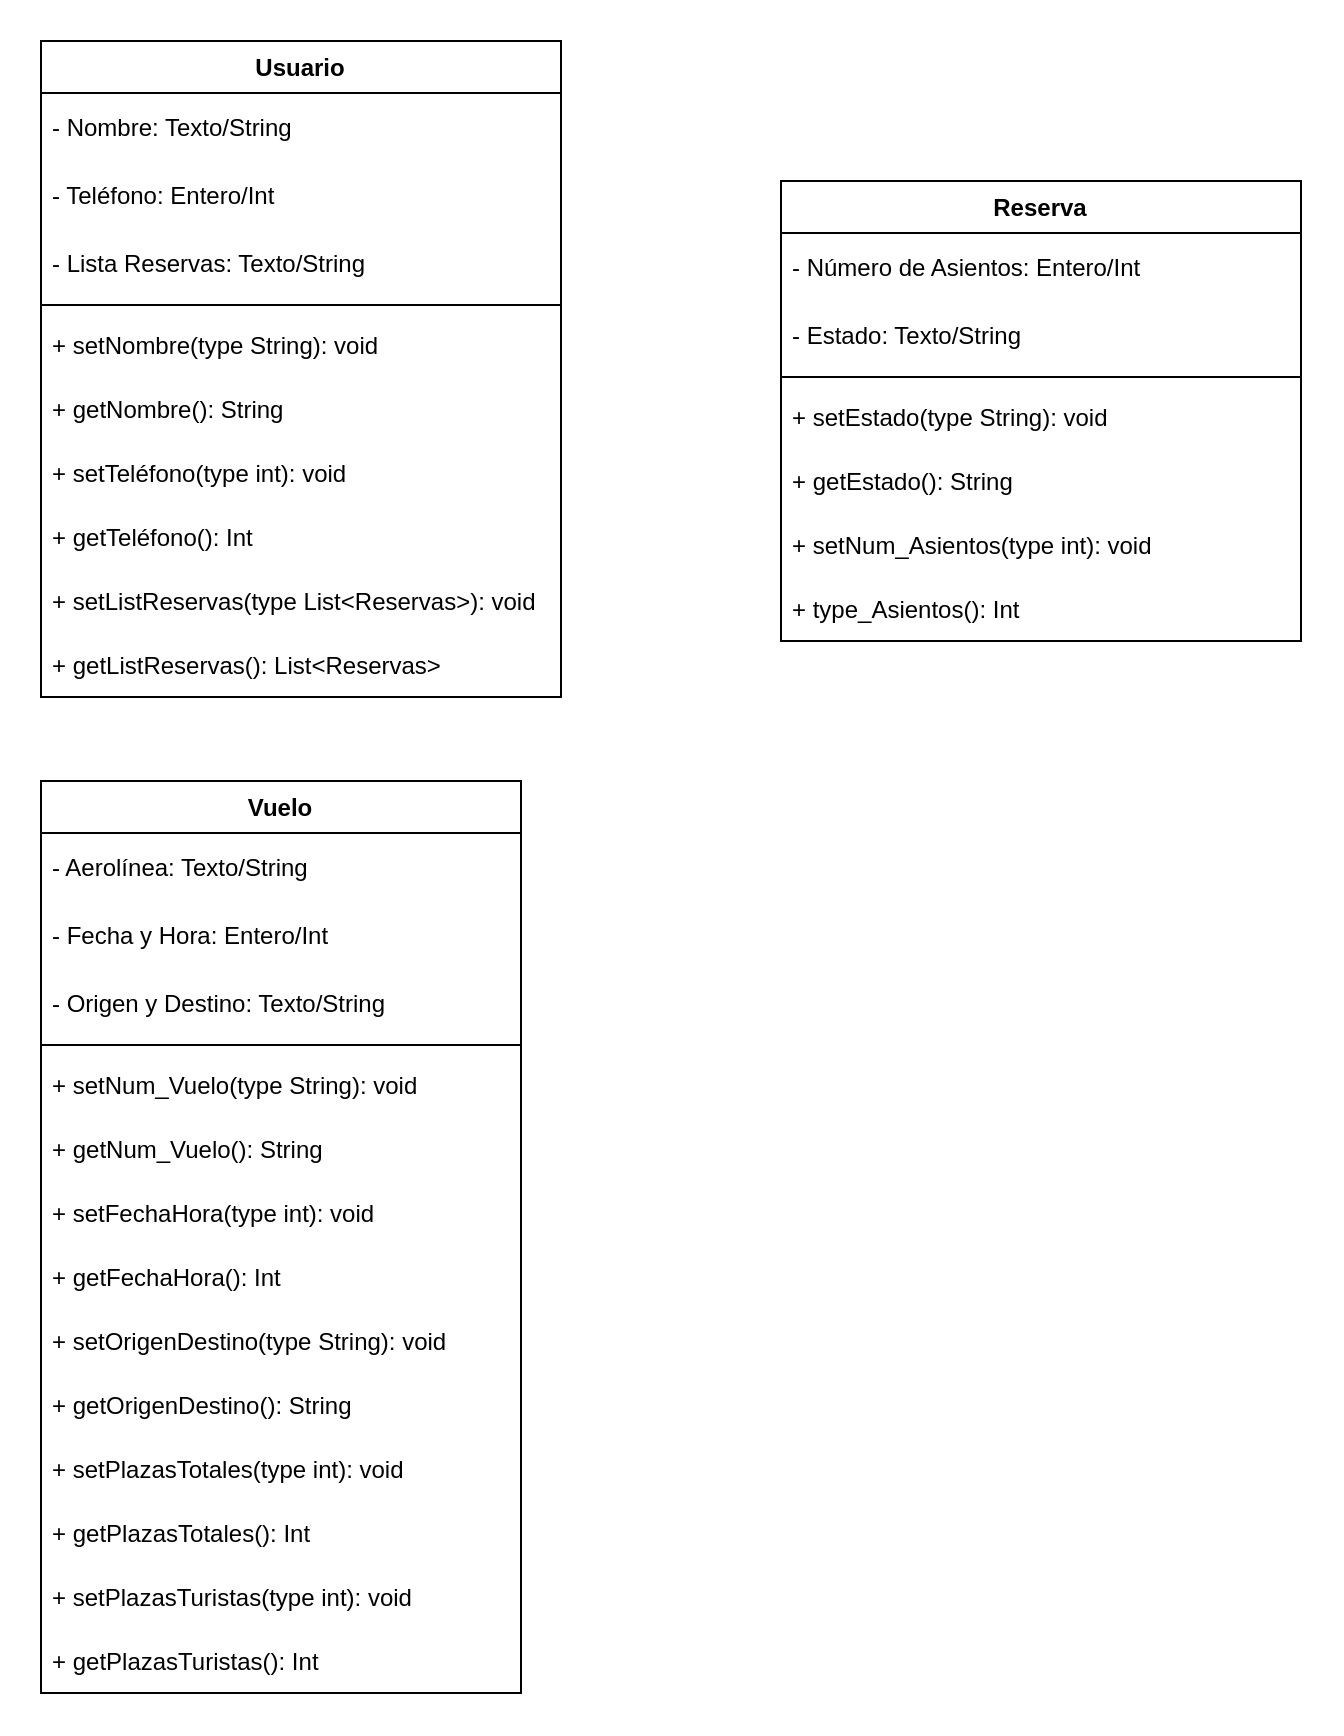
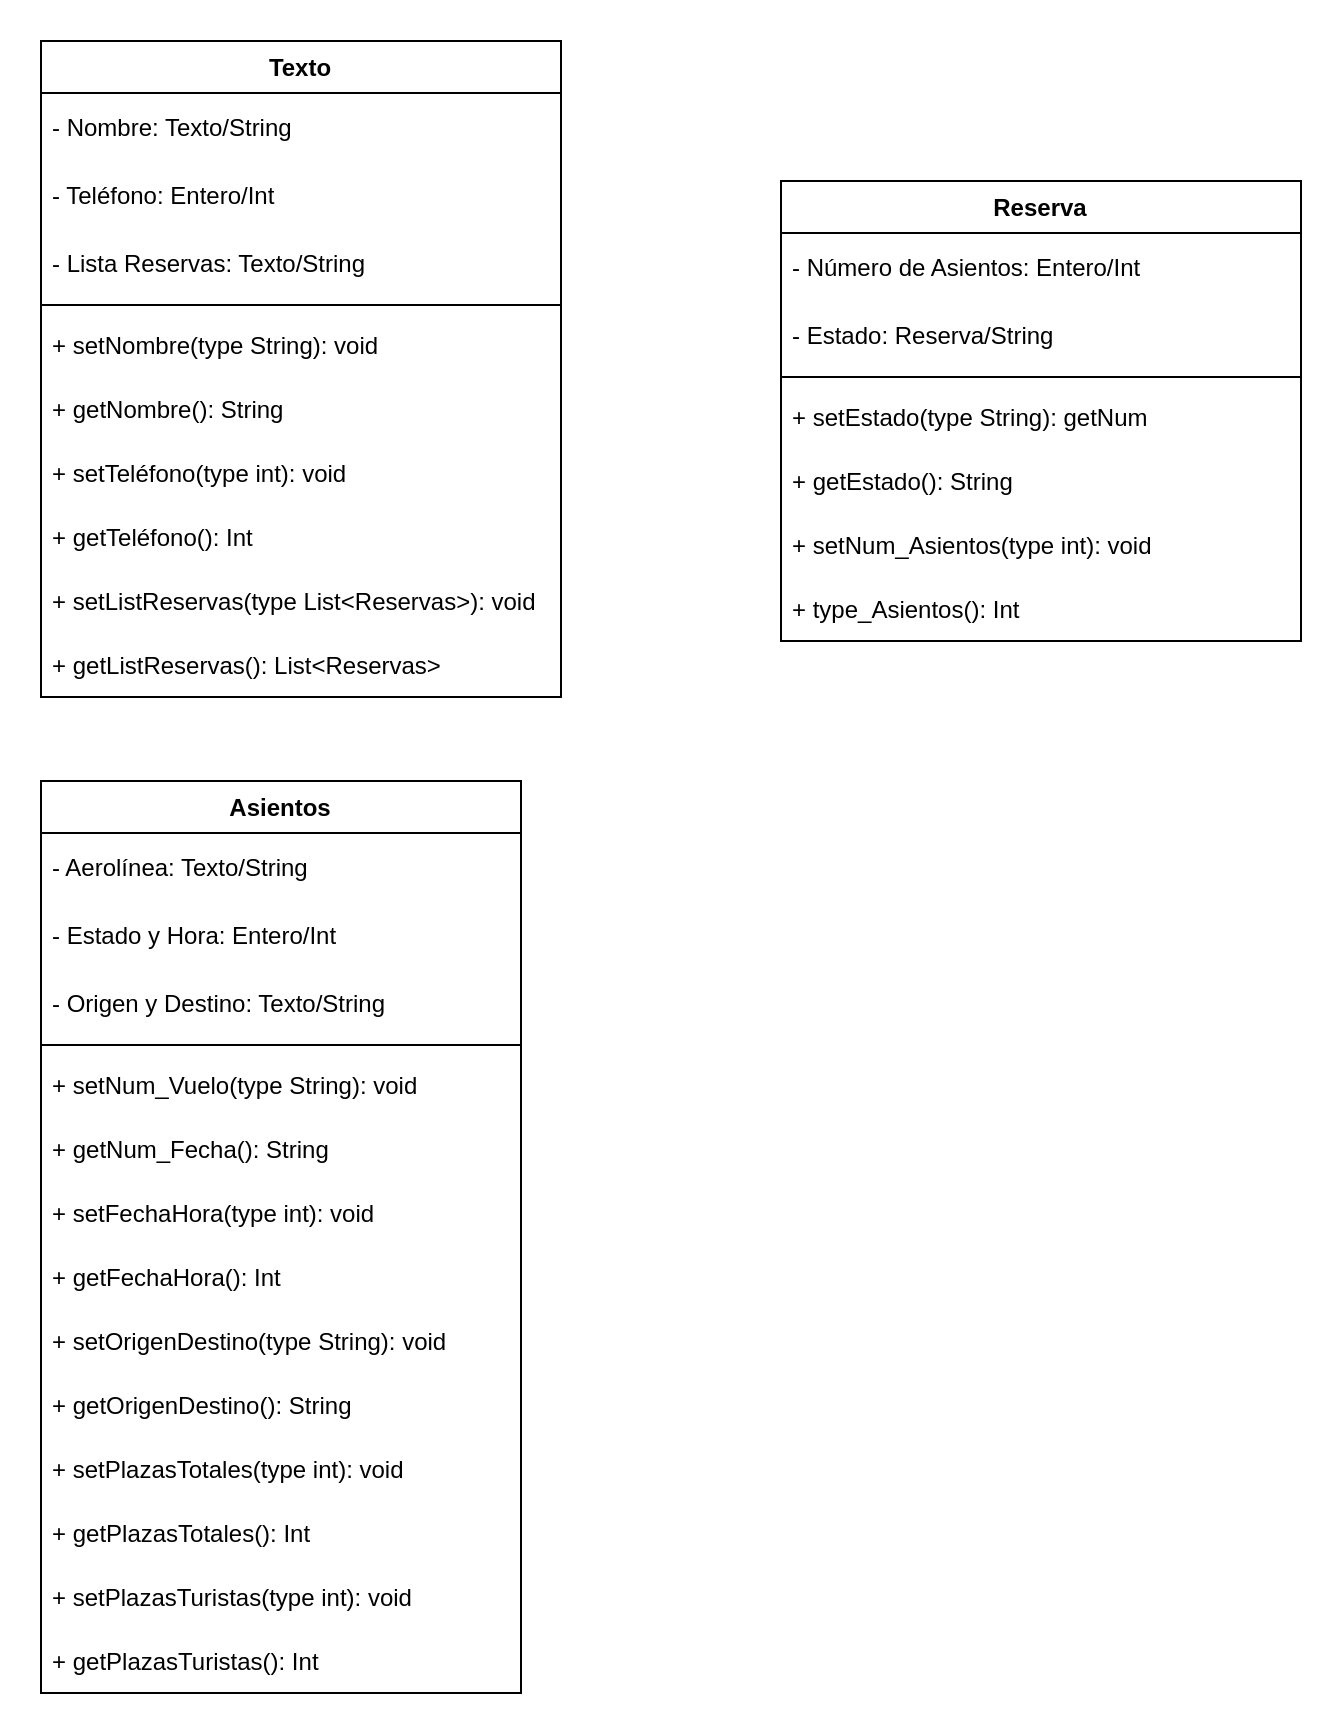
(300, 68) -> (300, 68)
(927, 336) -> (941, 336)
(975, 418) -> (991, 418)
(280, 808) -> (280, 808)
(211, 936) -> (218, 936)
(198, 1150) -> (201, 1150)
